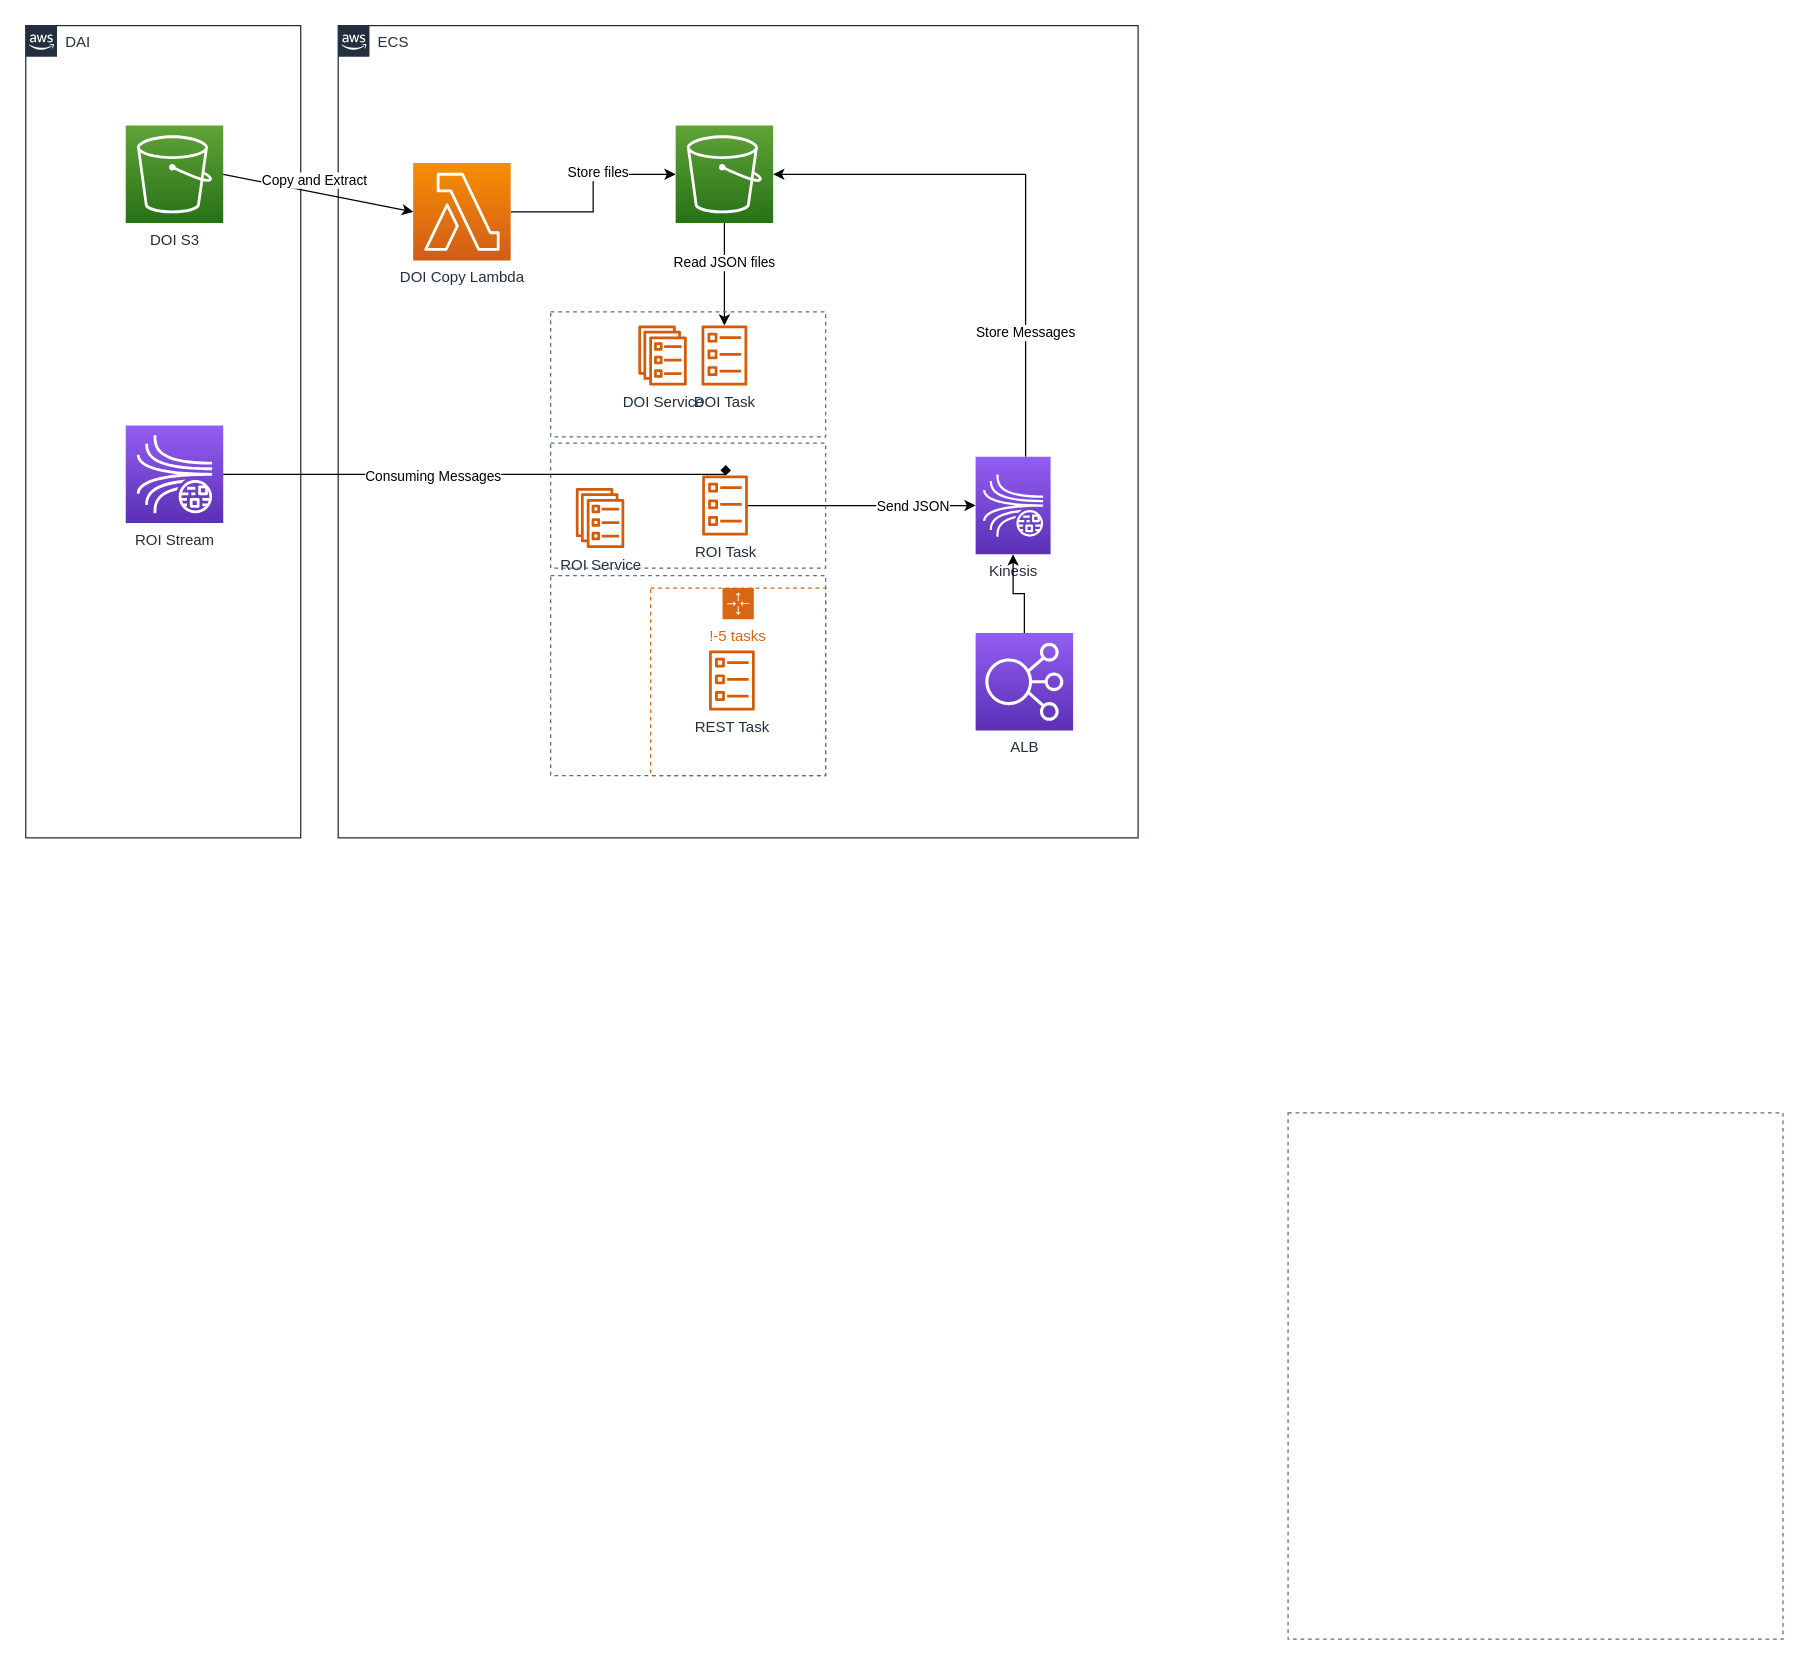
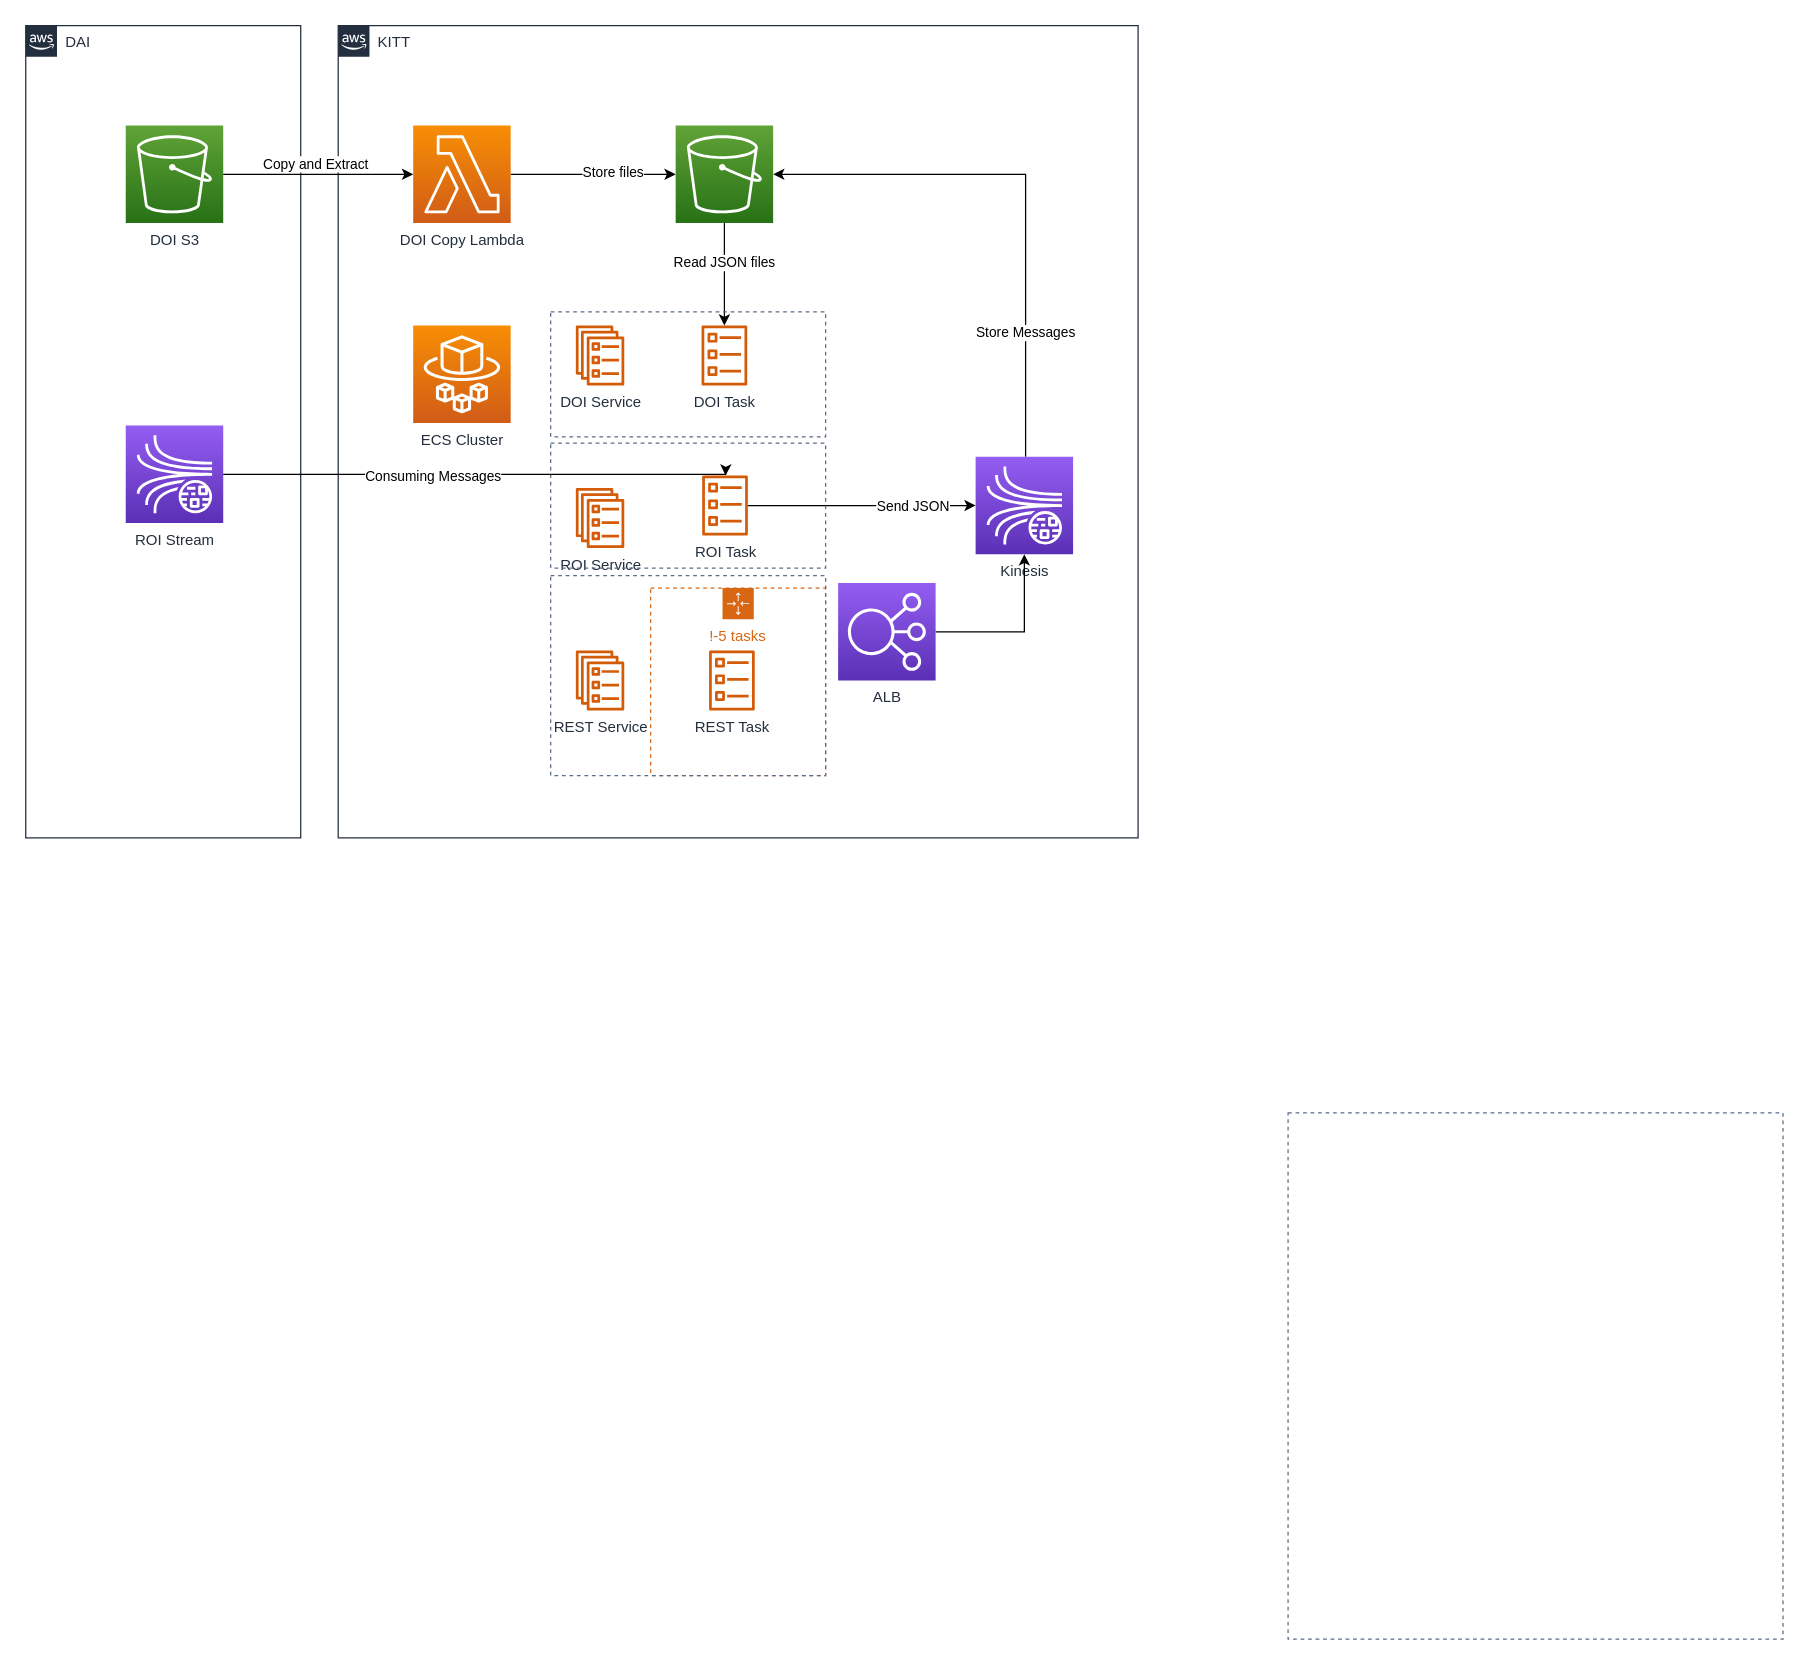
(391, 43) -> (395, 43)
(462, 212) -> (462, 174)
(663, 356) -> (600, 356)
none -> (462, 374)
(726, 473) -> (726, 474)
(1013, 506) -> (1024, 506)
none -> (600, 681)
(1024, 682) -> (887, 632)
